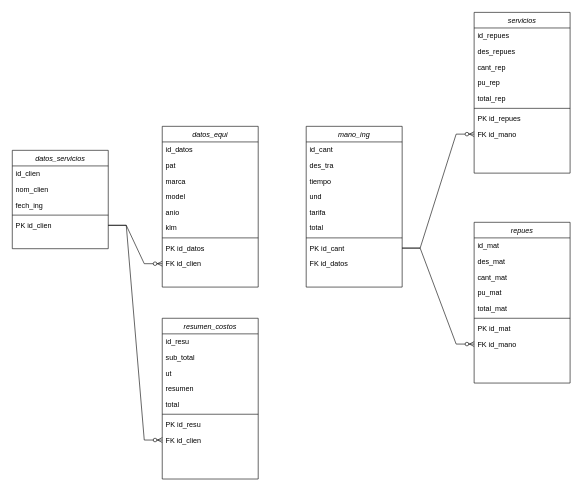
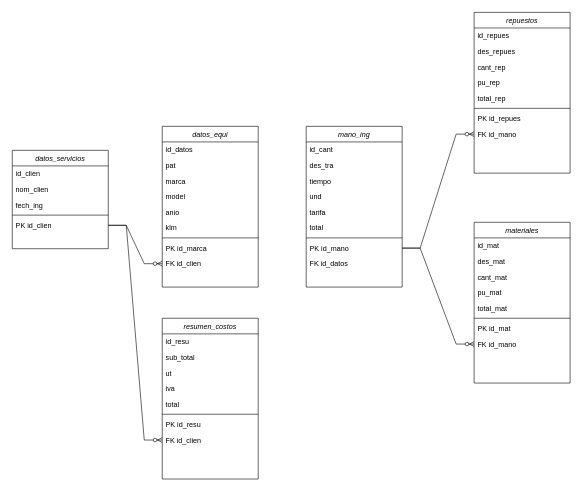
(522, 20) -> (522, 20)
(522, 230) -> (522, 230)
(186, 248) -> (186, 248)
(328, 248) -> (328, 248)
(180, 389) -> (171, 389)
